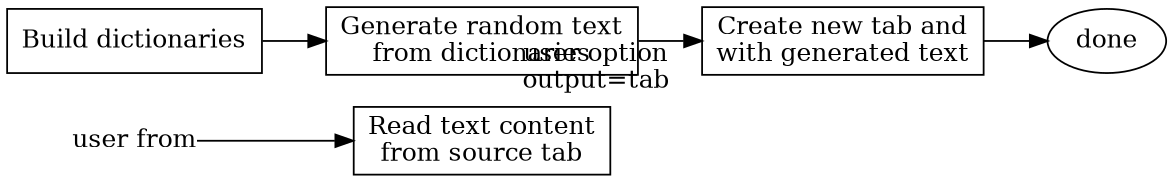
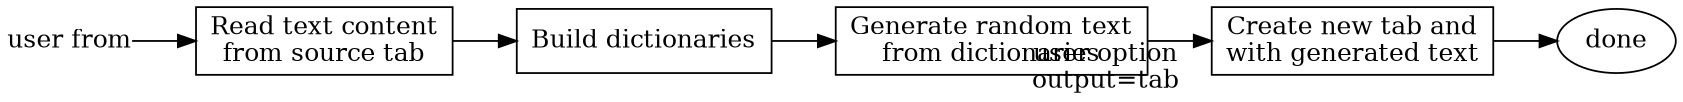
none -> (476, 41)
